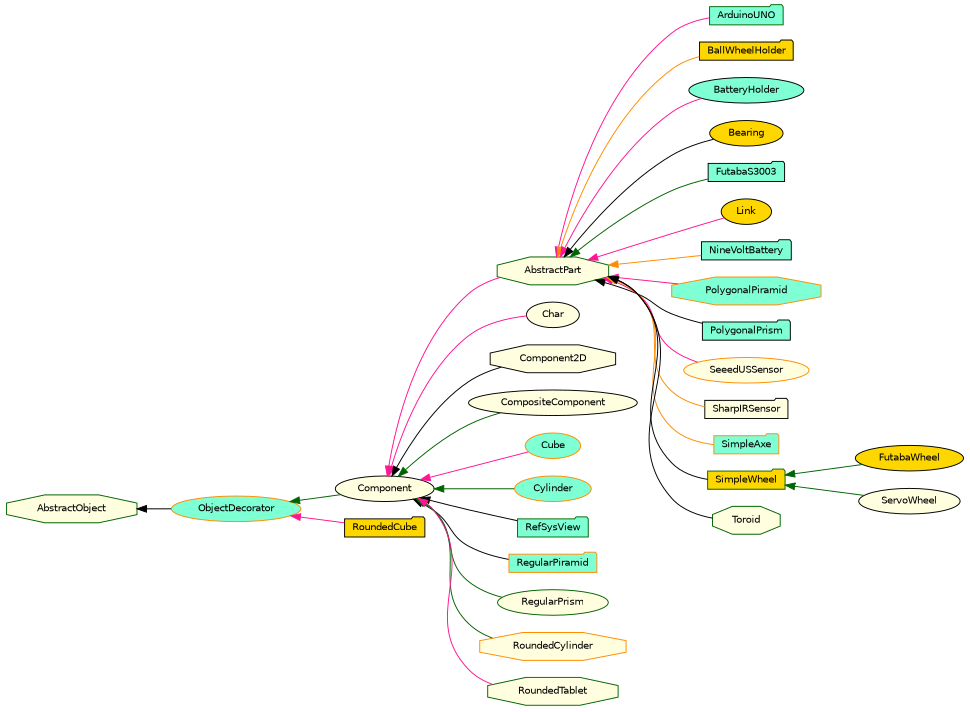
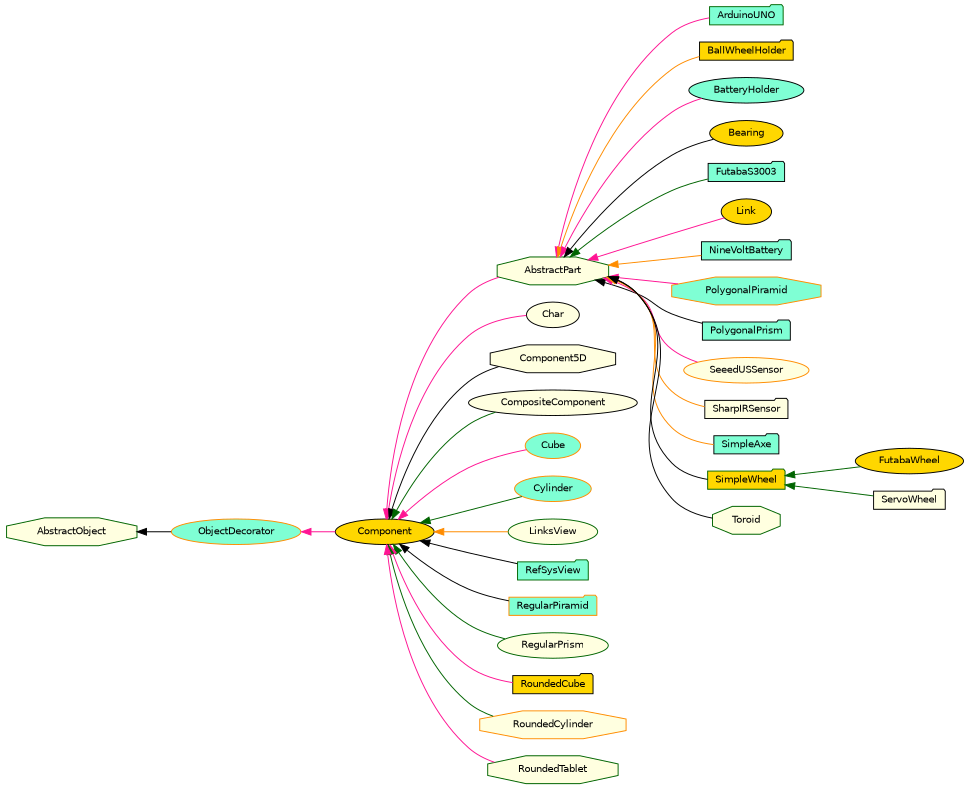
(553, 359) -> (553, 359)
(746, 445) -> (746, 445)
(385, 489) -> (385, 532)
(320, 497) -> (323, 532)
(909, 501) -> (909, 500)
(322, 520) -> (437, 635)
none -> (553, 532)
